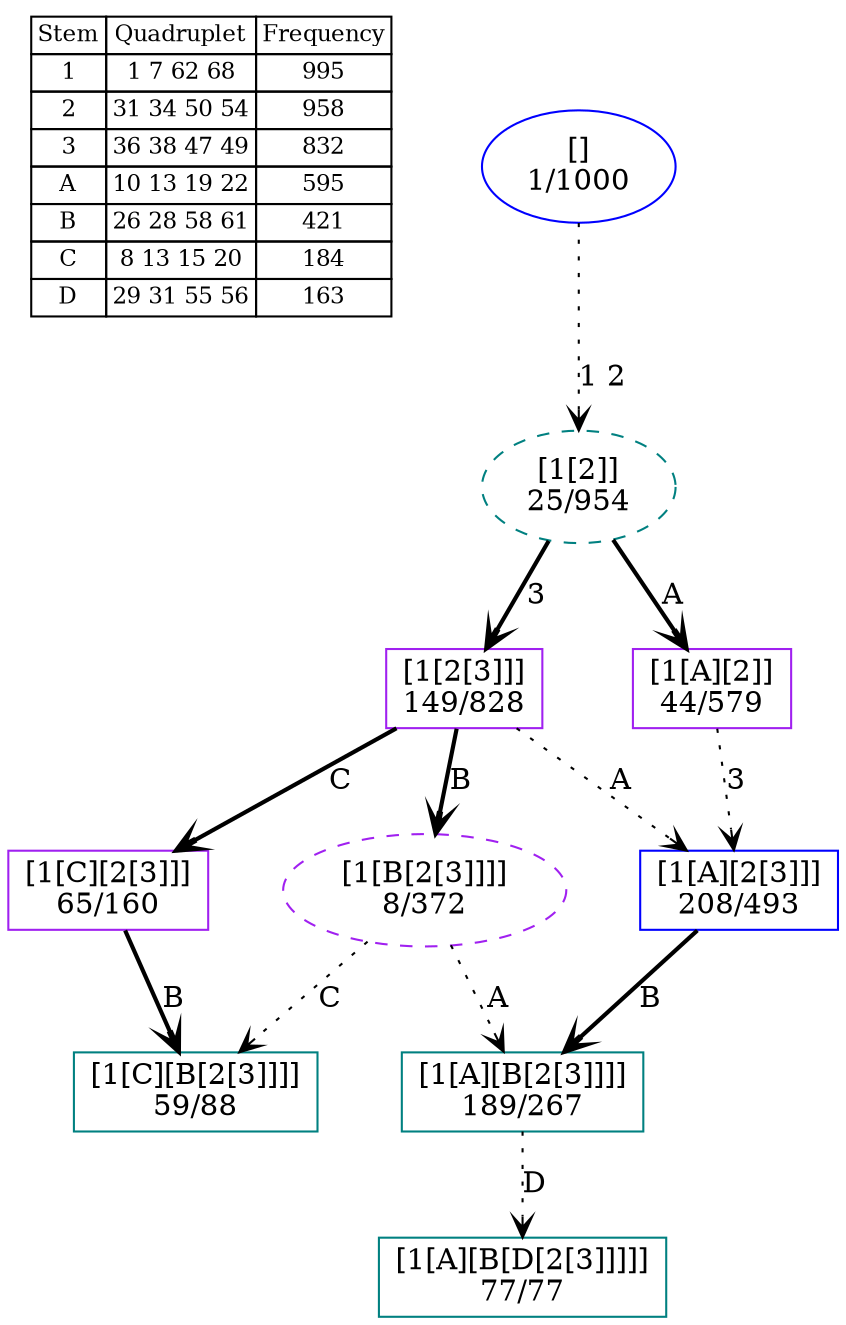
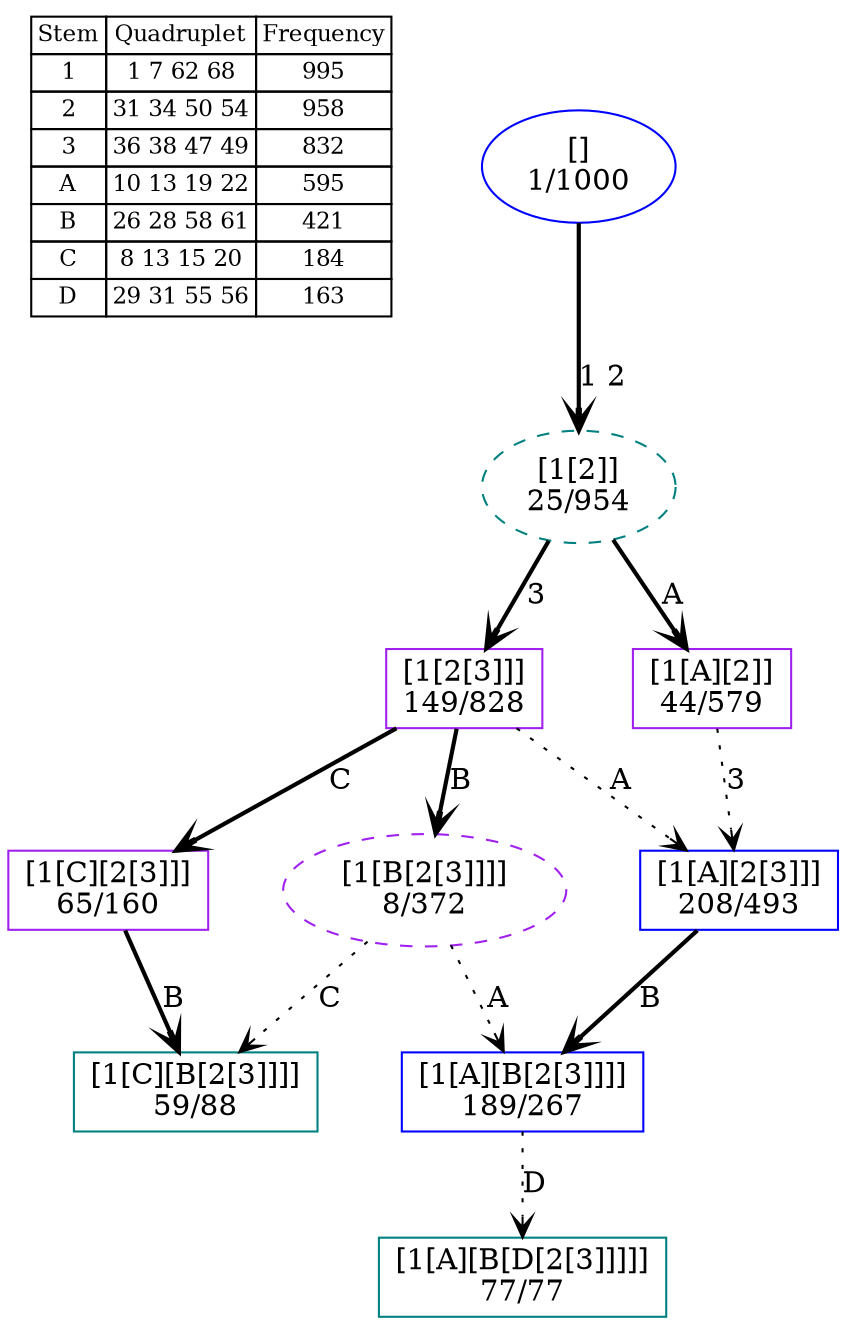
(579, 316) -> (579, 316)
(523, 1092) -> (523, 1092)
